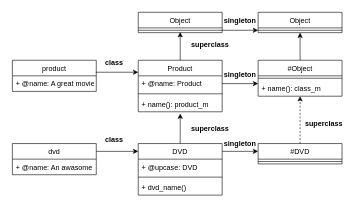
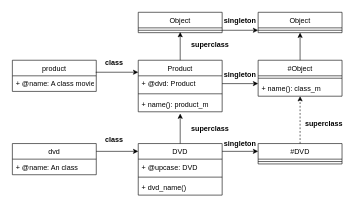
(54, 84) -> (53, 84)
(171, 84) -> (169, 84)
(50, 167) -> (45, 167)
